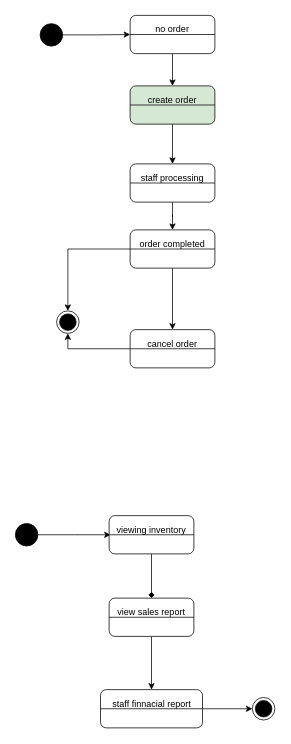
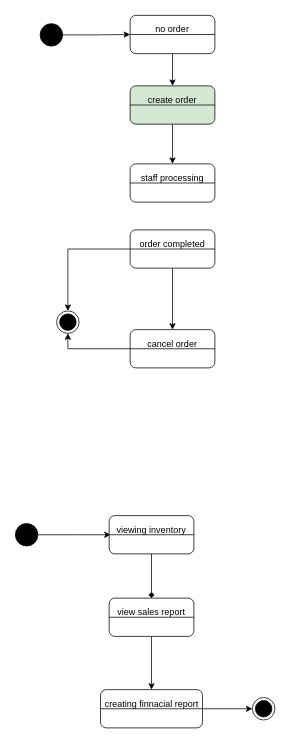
(173, 215) -> none
(152, 709) -> (152, 709)
